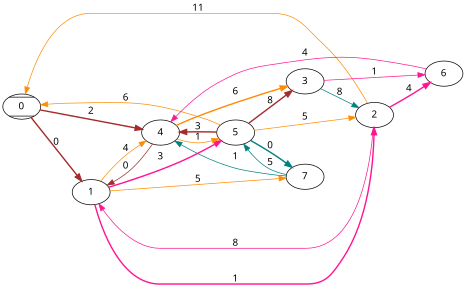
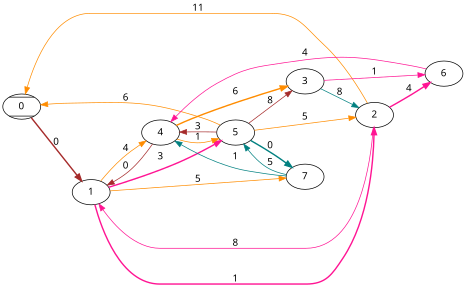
(268, 109) -> (268, 109)
(88, 119) -> none
(202, 132) -> (202, 132)
